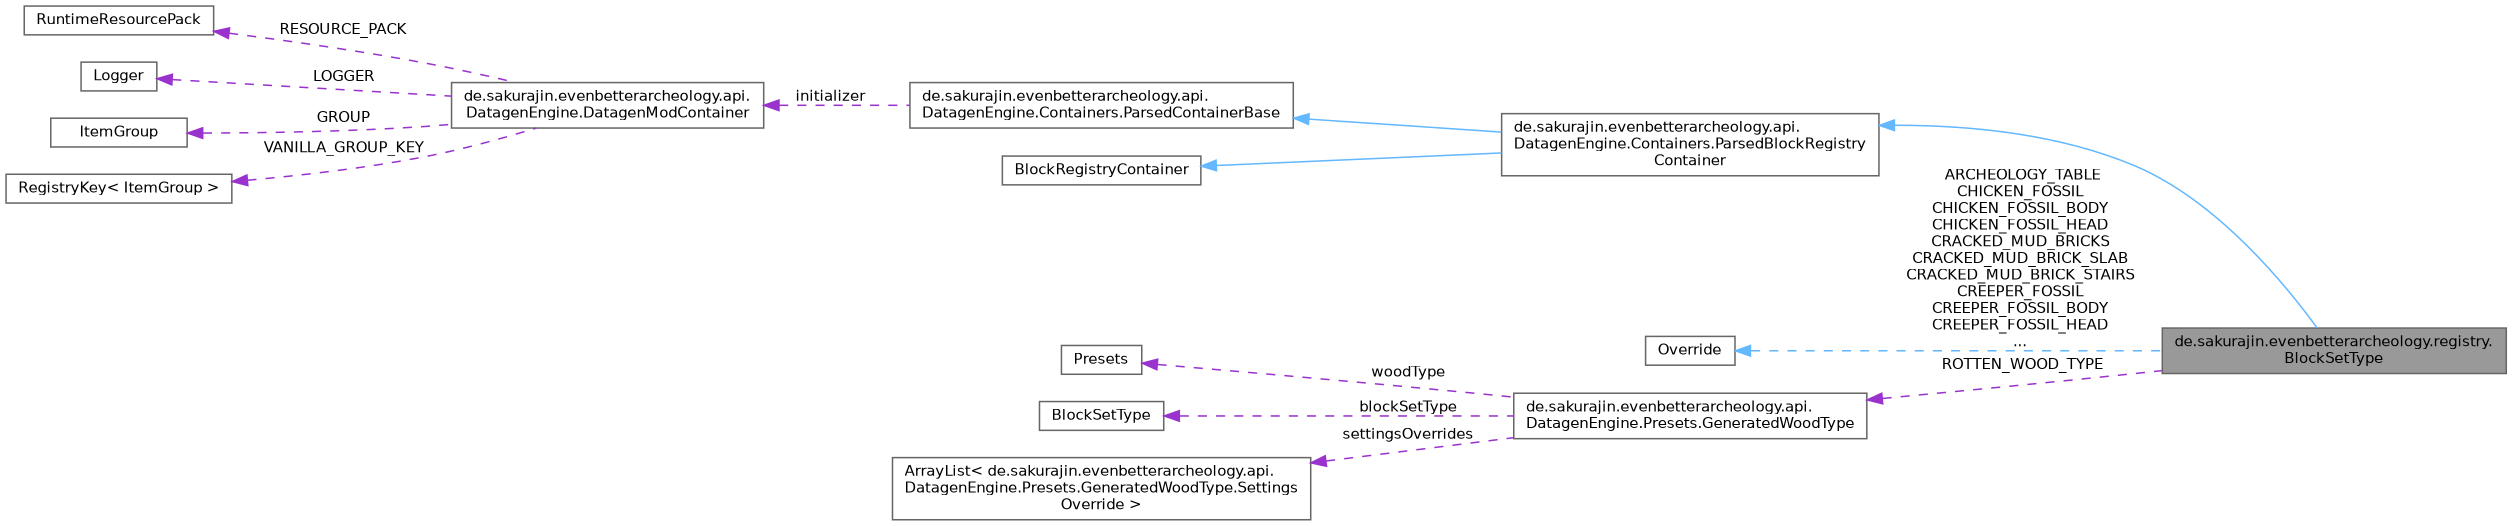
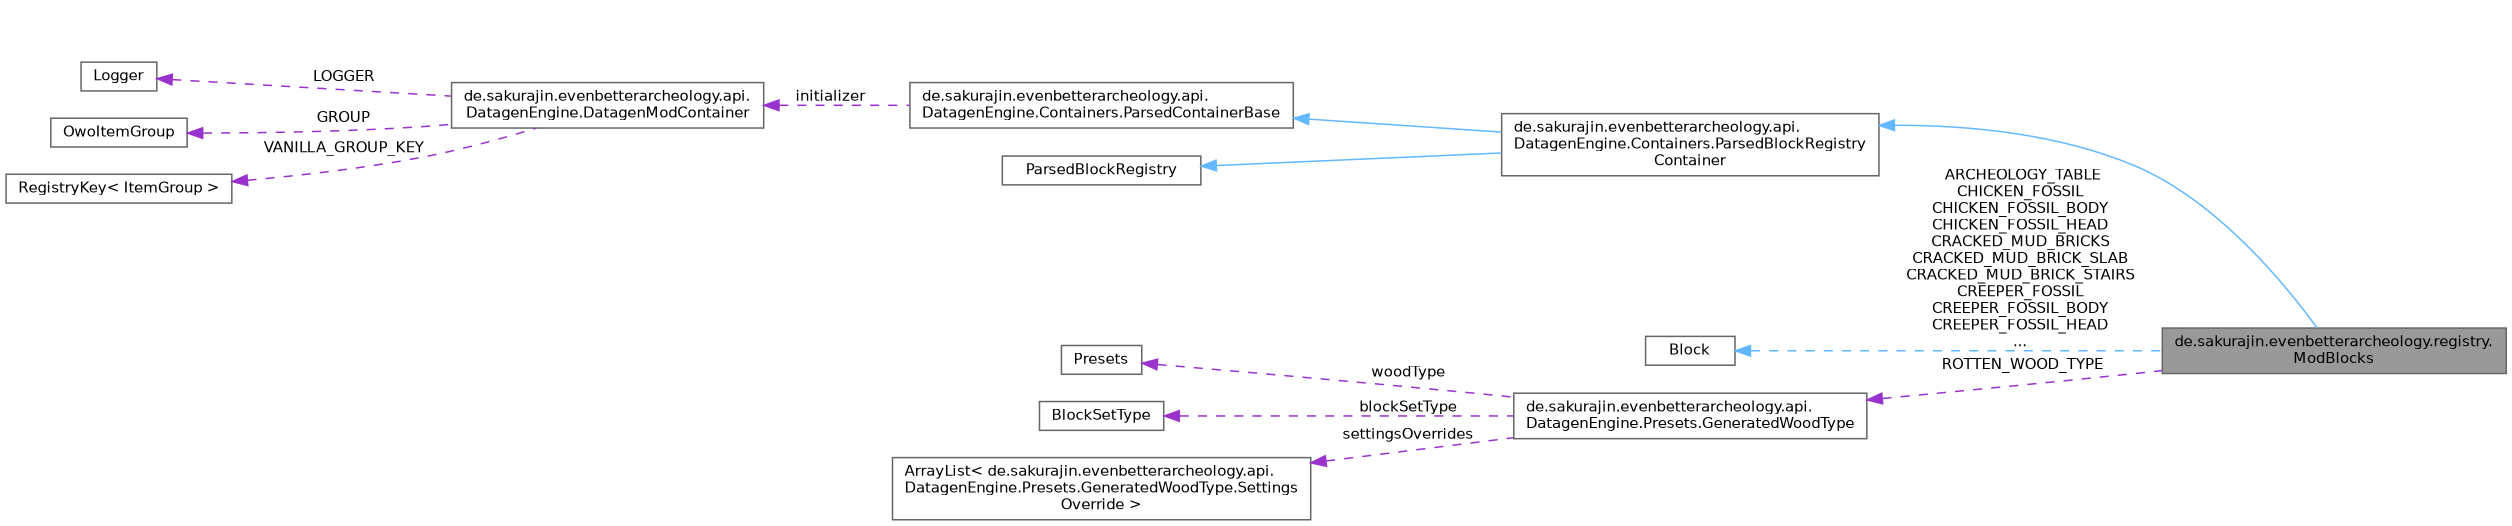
(119, 20) -> none
(119, 133) -> (119, 133)
(1102, 170) -> (1102, 170)
(1690, 351) -> (1690, 351)
(2334, 351) -> (2334, 351)
